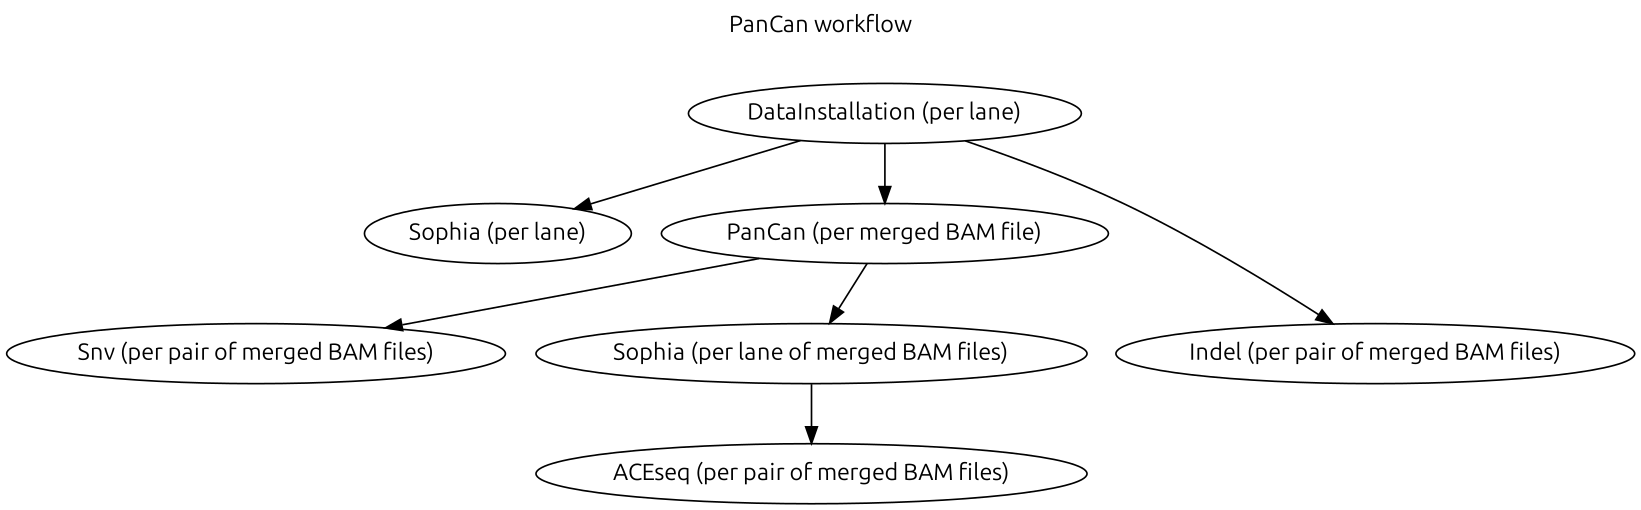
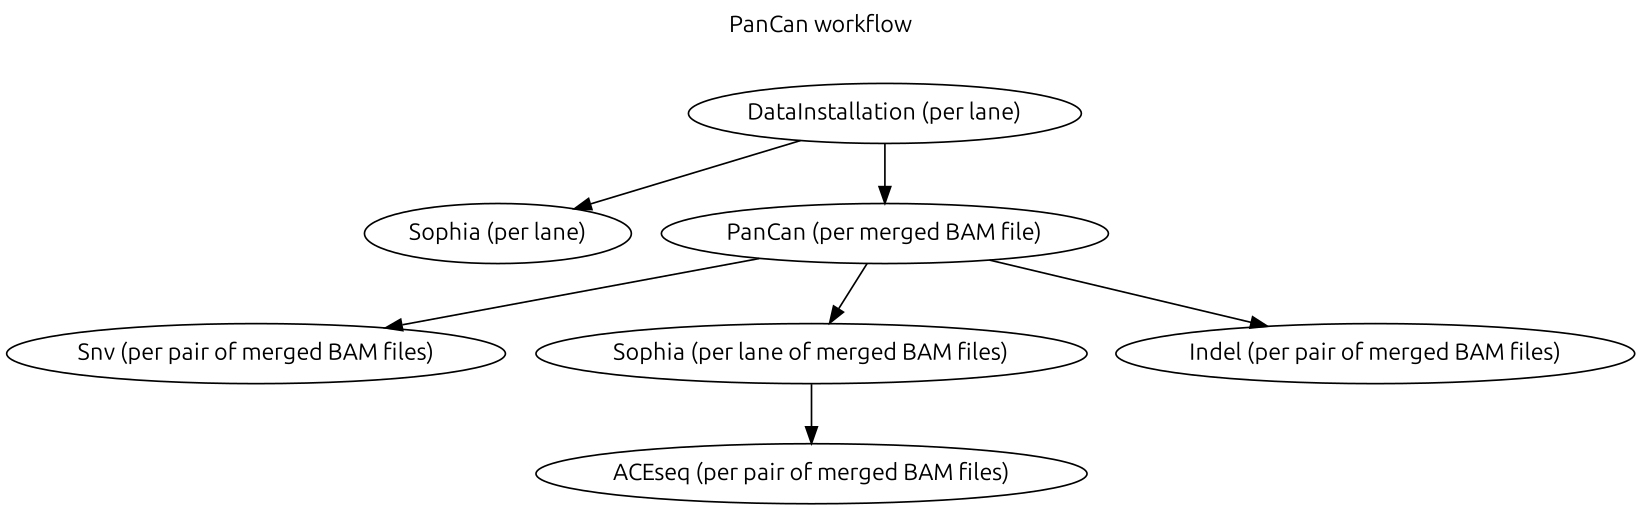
(1148, 216) -> (1120, 291)
